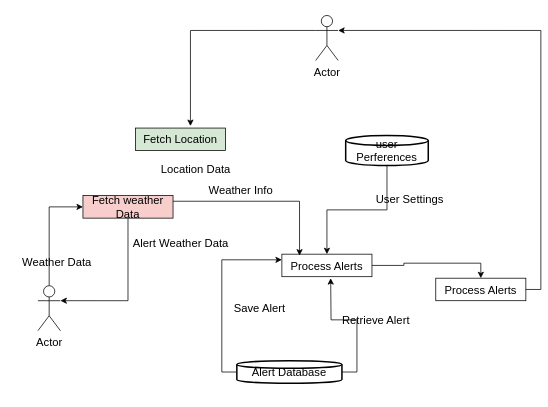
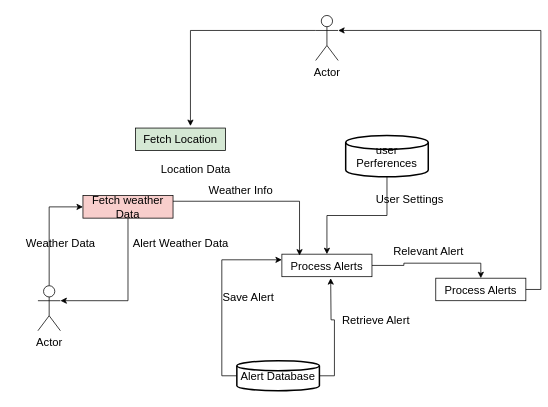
(387, 150) -> (387, 156)
none -> (428, 250)
(57, 261) -> (60, 243)
(259, 308) -> (248, 297)
(289, 372) -> (278, 375)
